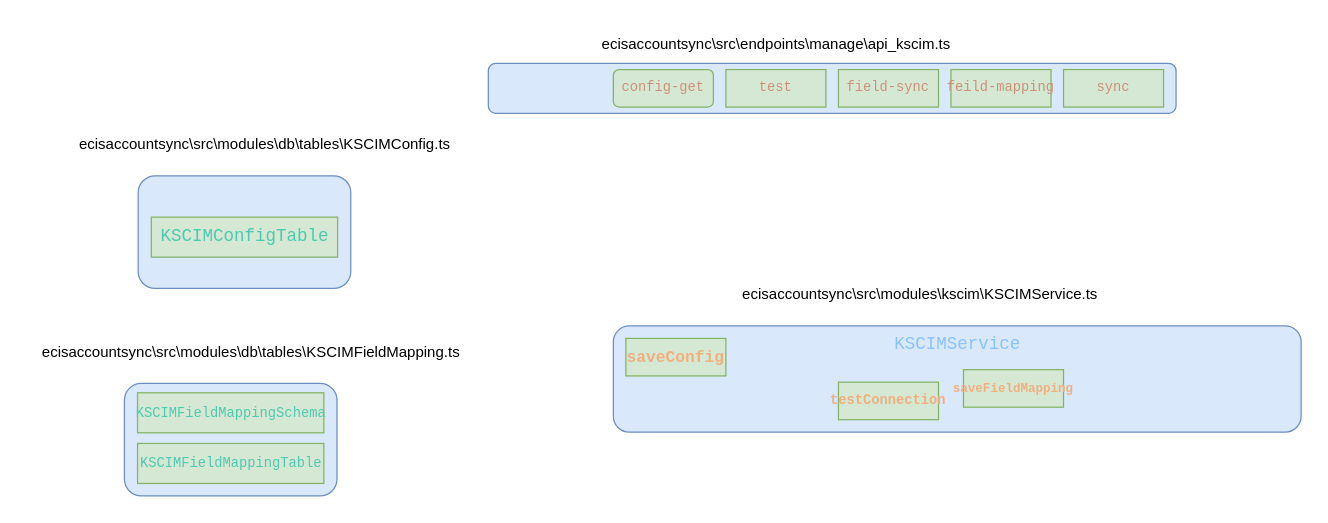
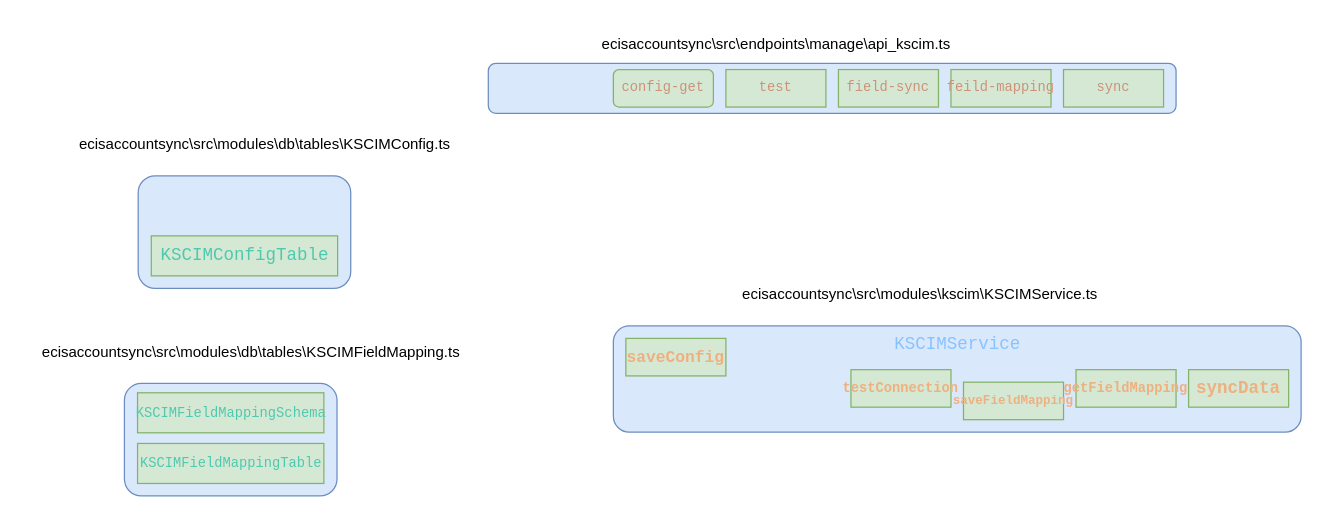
(244, 237) -> (244, 256)
(1013, 388) -> (1013, 401)
none -> (1126, 388)
none -> (1238, 388)
(888, 401) -> (901, 388)
